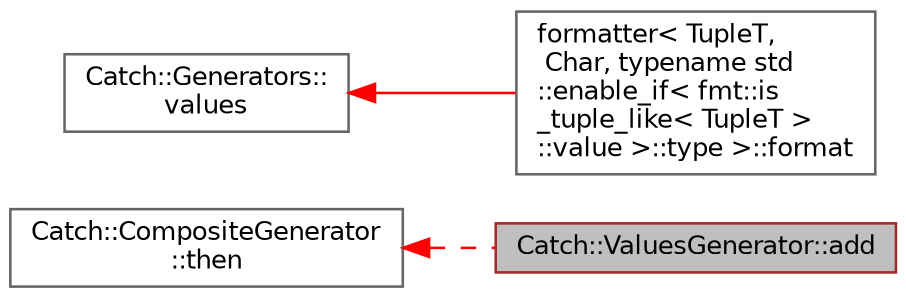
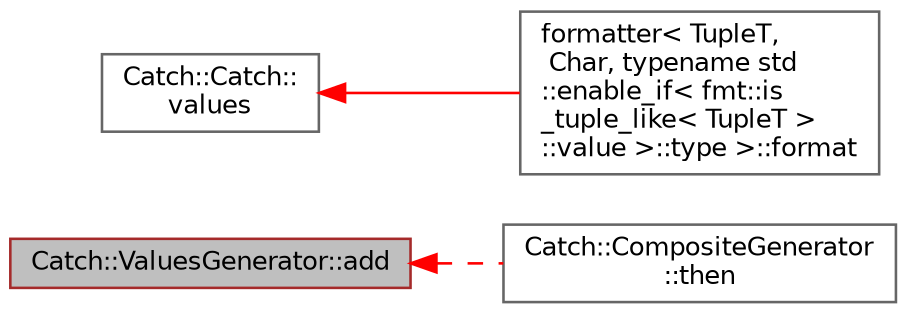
(207, 93) -> (210, 93)
(462, 248) -> (470, 263)
